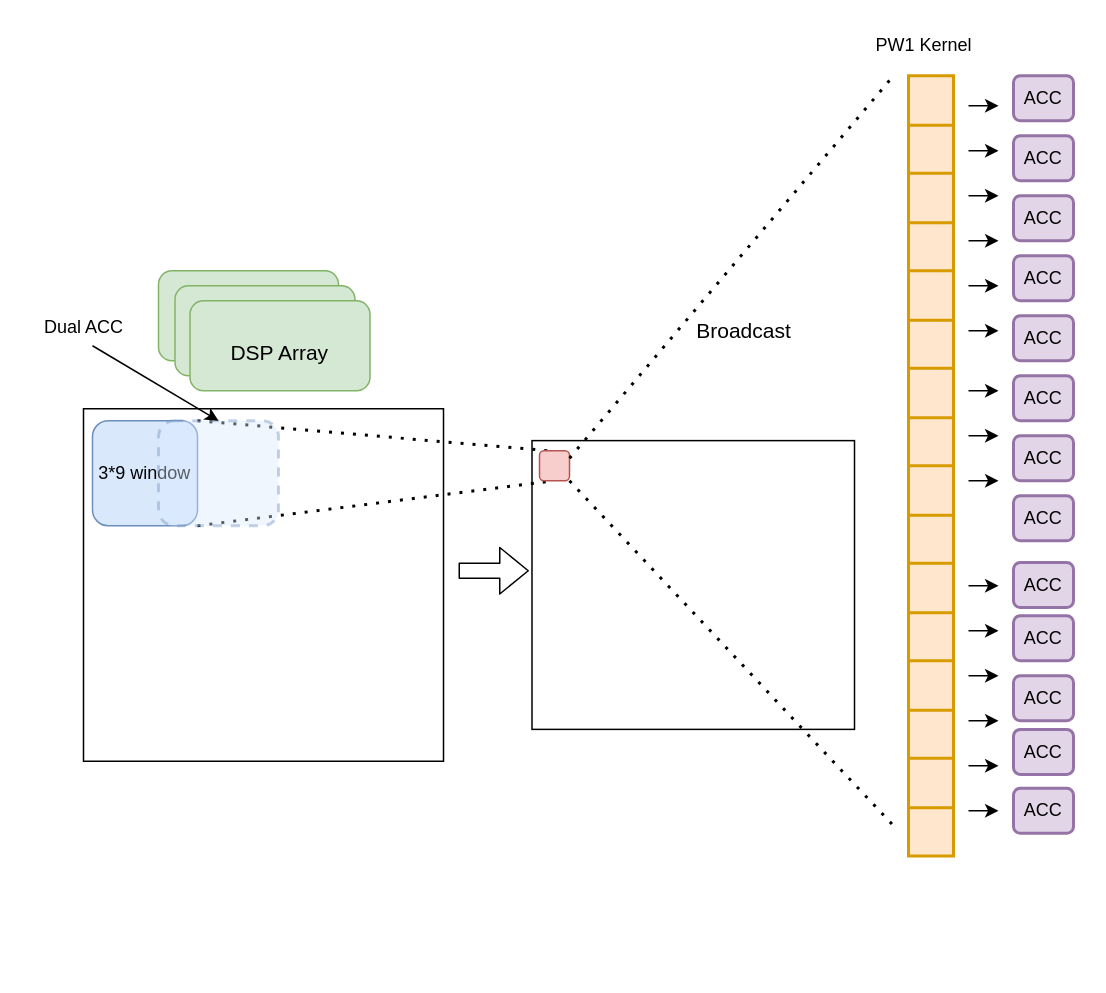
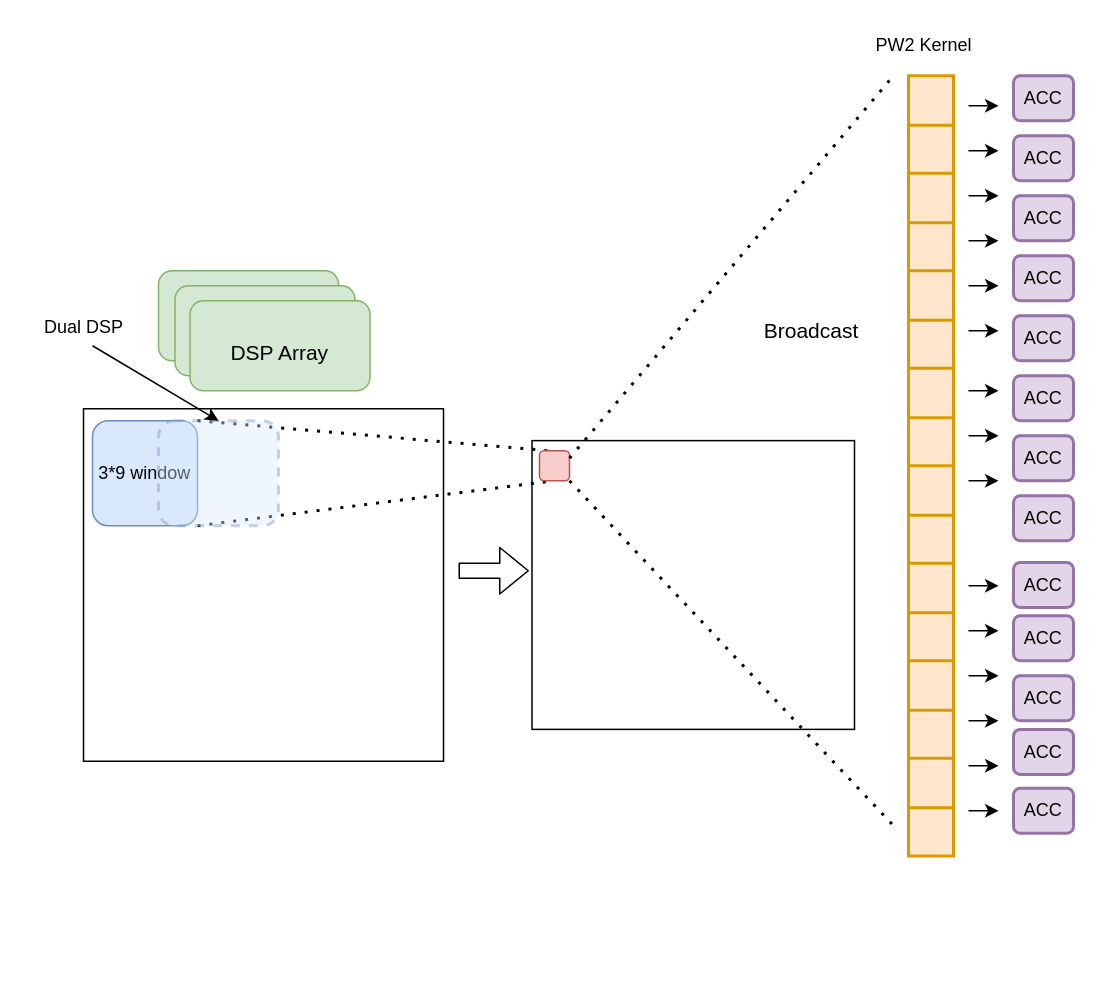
(924, 46) -> (924, 46)
(84, 328) -> (84, 328)
(743, 331) -> (811, 331)
